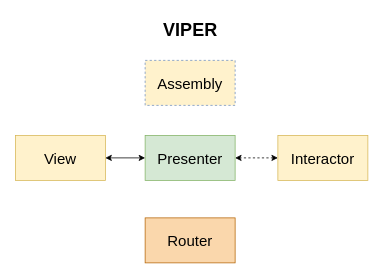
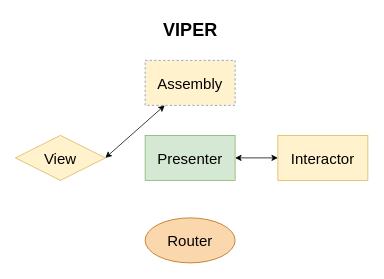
(60, 158) -> (60, 158)
(111, 158) -> (135, 132)
(256, 158) -> (256, 158)
(190, 240) -> (190, 240)
